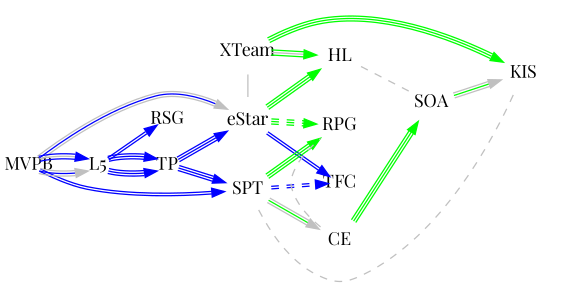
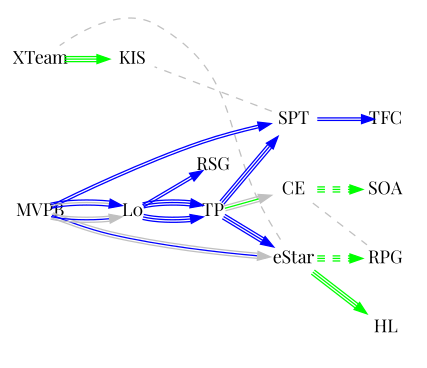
(288, 53) -> none
(386, 79) -> none
(248, 86) -> (211, 76)
(472, 90) -> none
(291, 149) -> none
(289, 161) -> none
(98, 165) -> (133, 211)
(382, 177) -> (334, 189)
(300, 186) -> (339, 119)
(288, 212) -> (242, 204)
